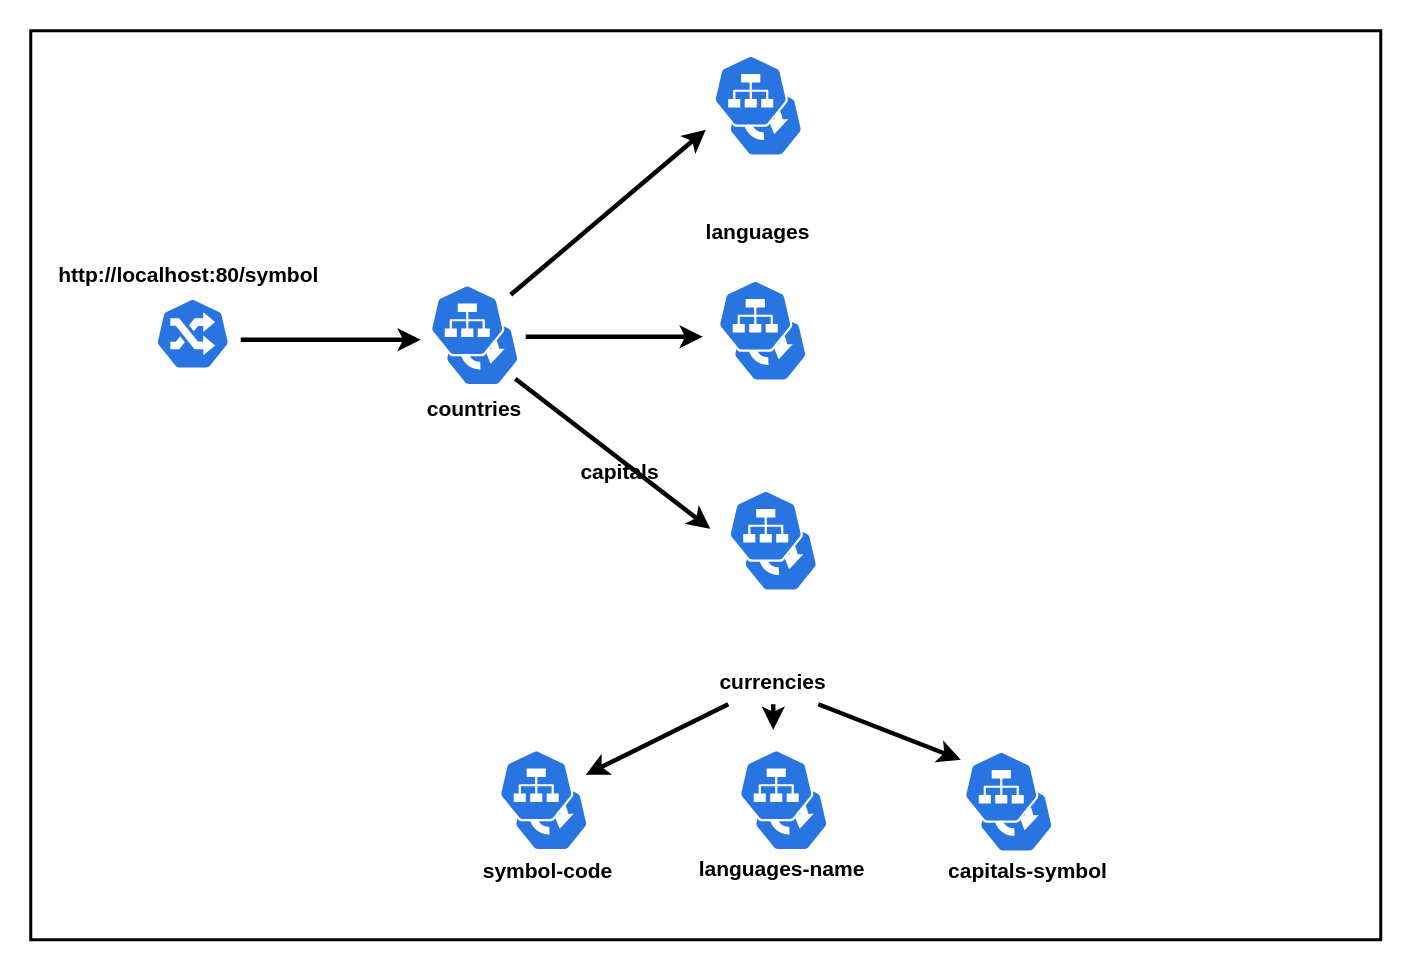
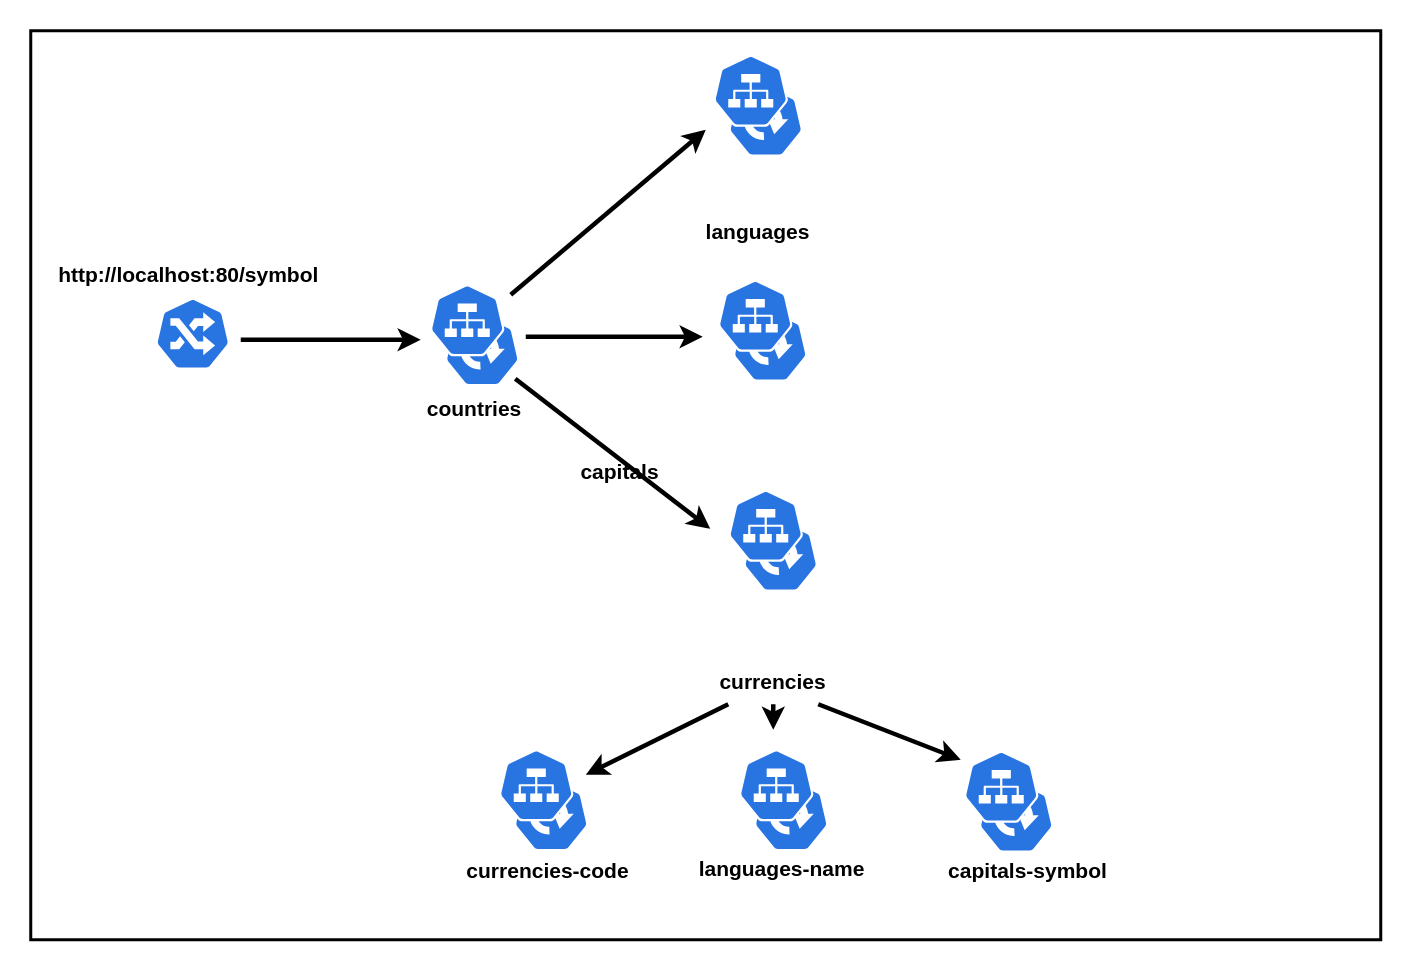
(548, 871) -> (548, 871)
